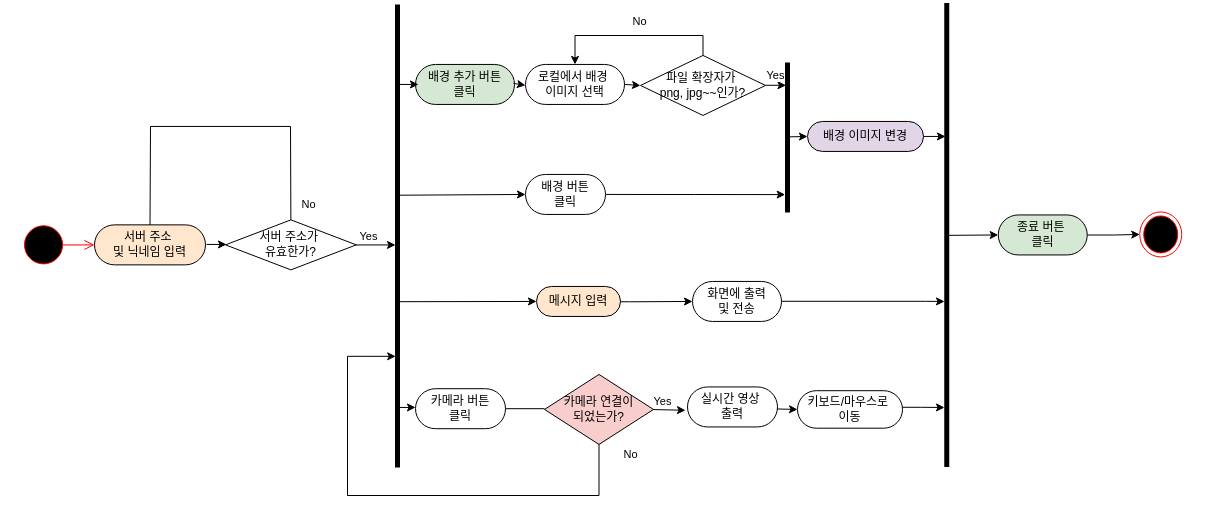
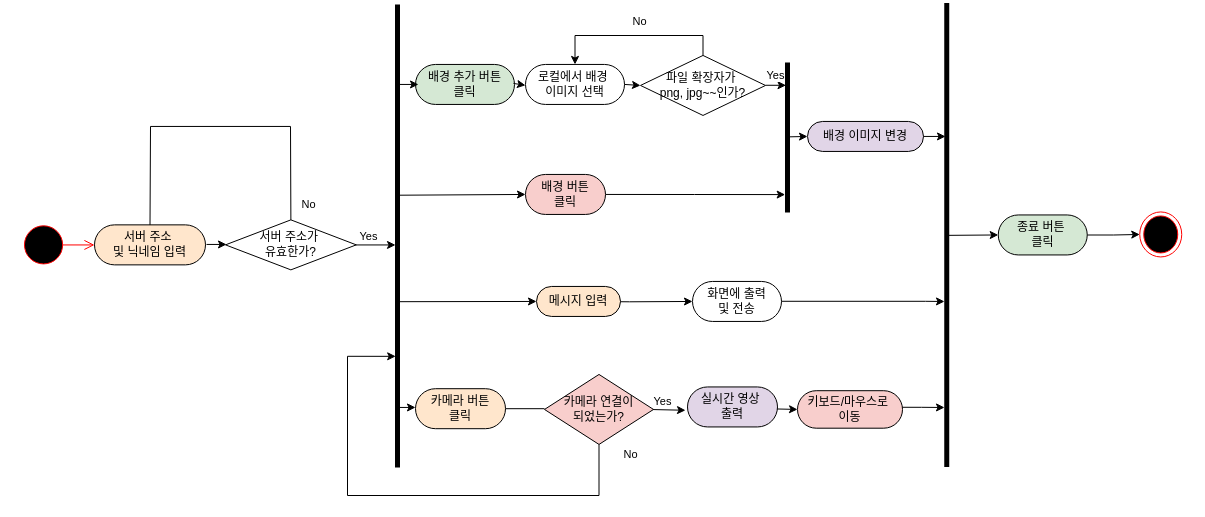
(566, 194) -> (566, 194)
(733, 407) -> (733, 407)
(461, 409) -> (461, 409)
(850, 409) -> (850, 409)
